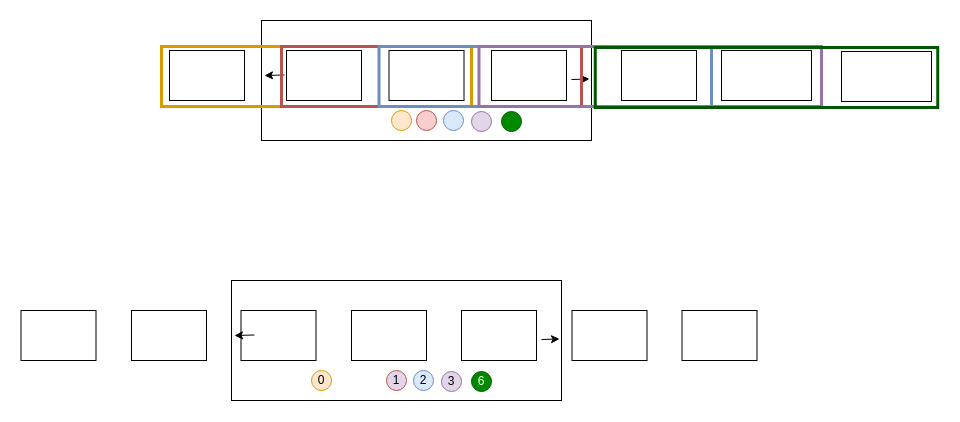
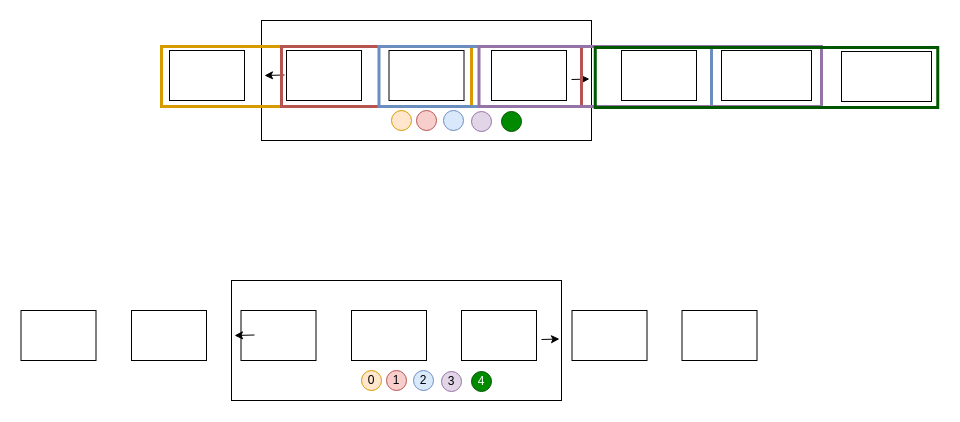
(322, 381) -> (372, 381)
(397, 381) -> (397, 381)
(482, 382) -> (482, 382)
